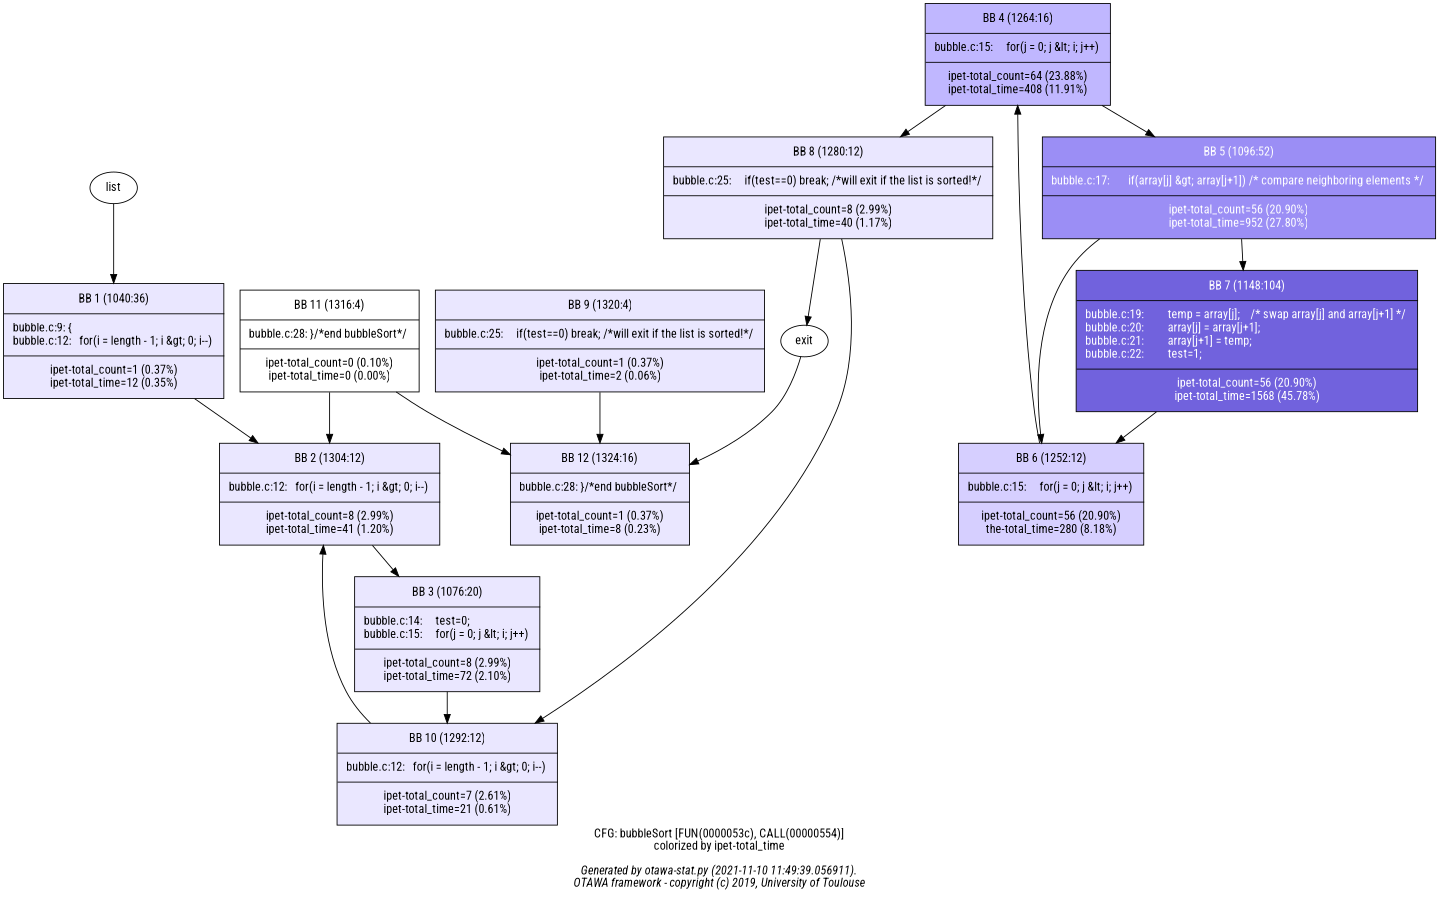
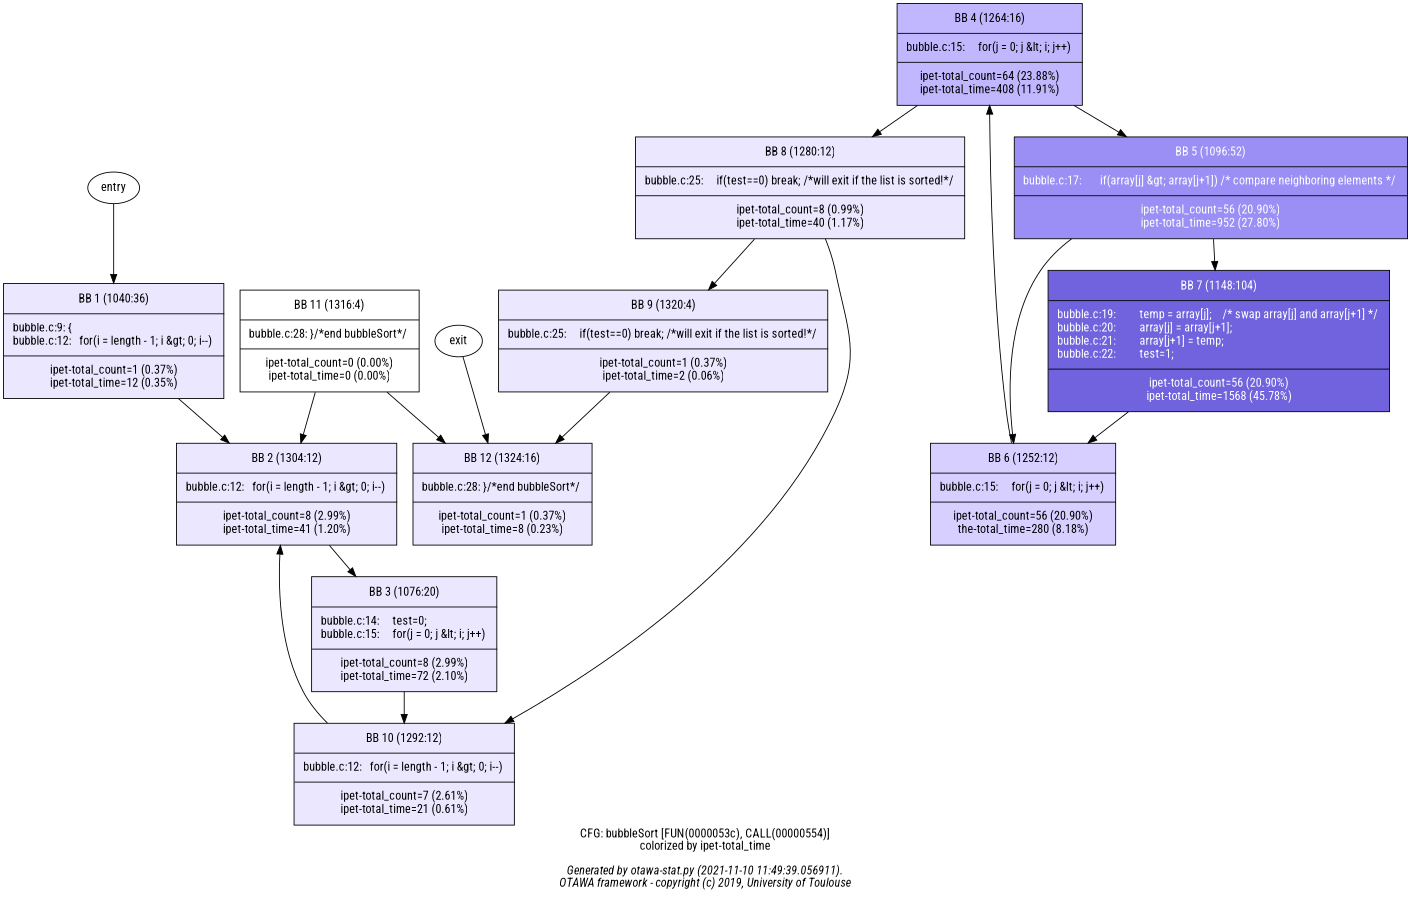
(114, 188) -> (114, 188)
(829, 210) -> (801, 210)
(814, 278) -> (735, 261)
(330, 363) -> (330, 363)
